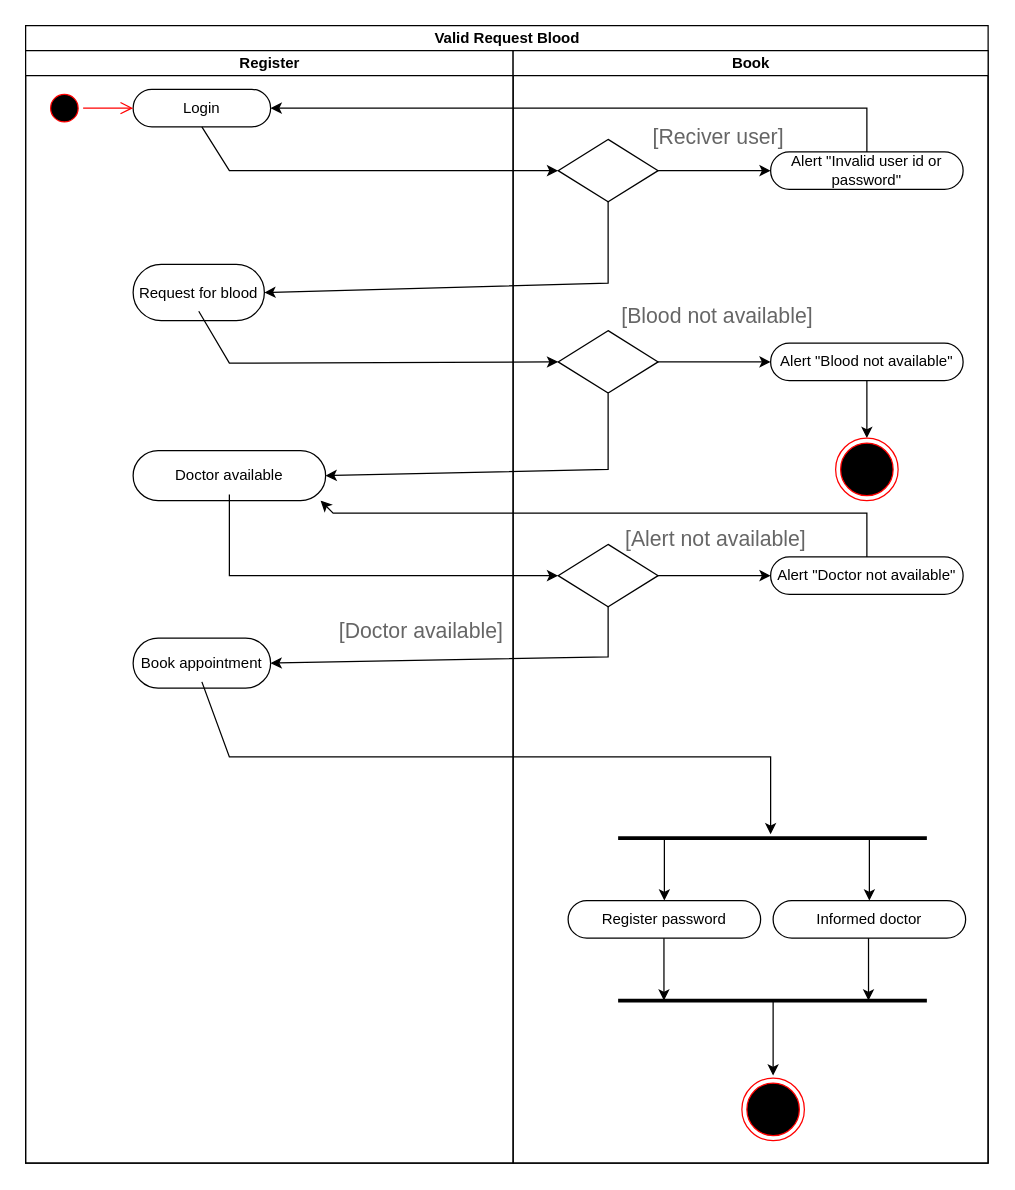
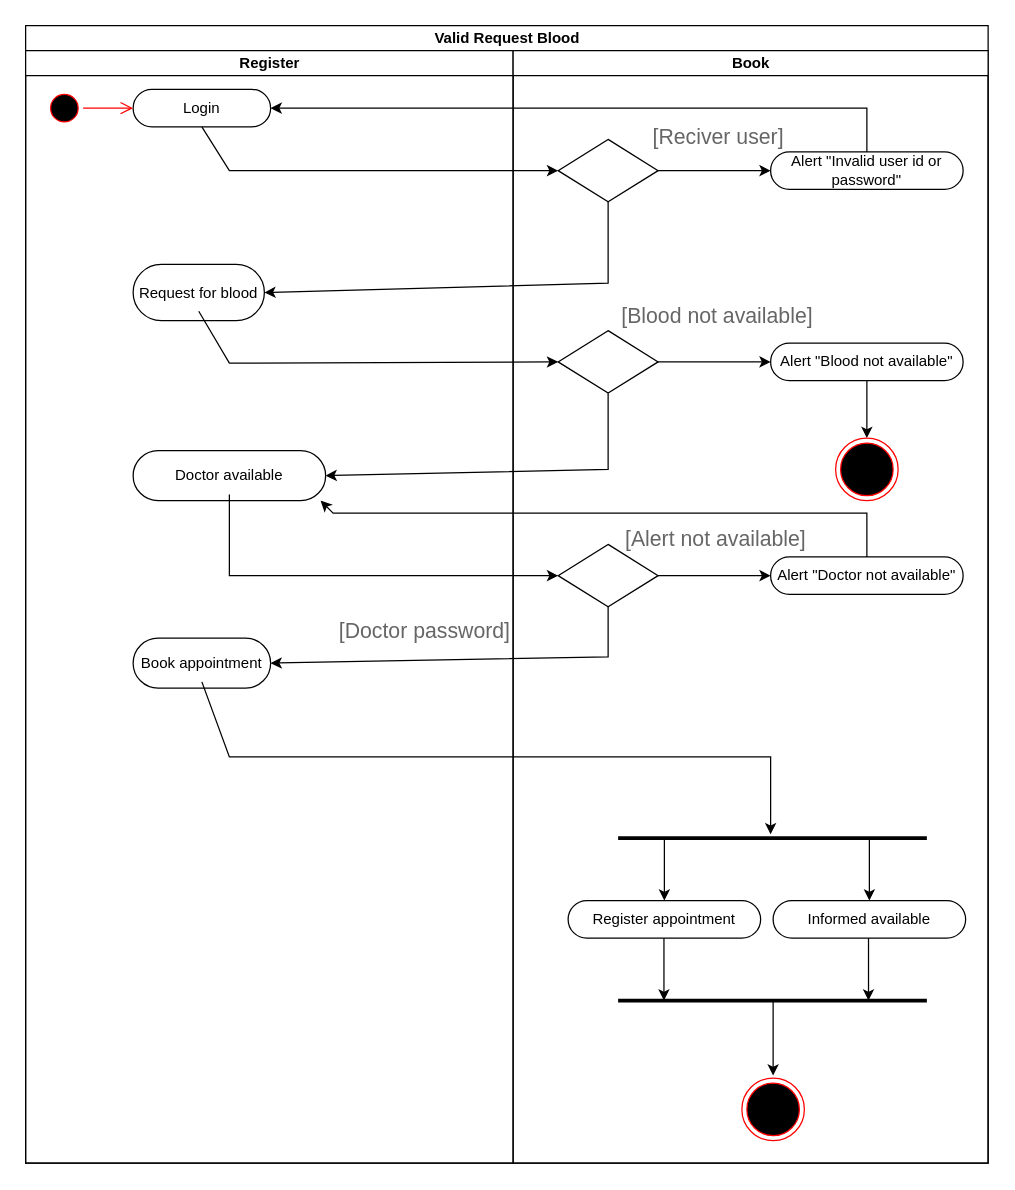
(435, 632) -> (438, 632)
(664, 919) -> (664, 919)
(869, 919) -> (869, 919)
